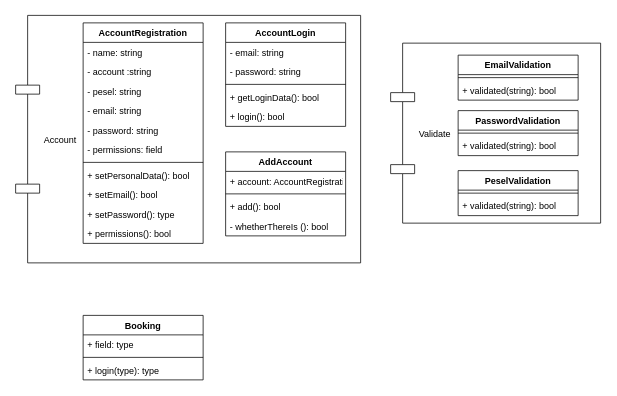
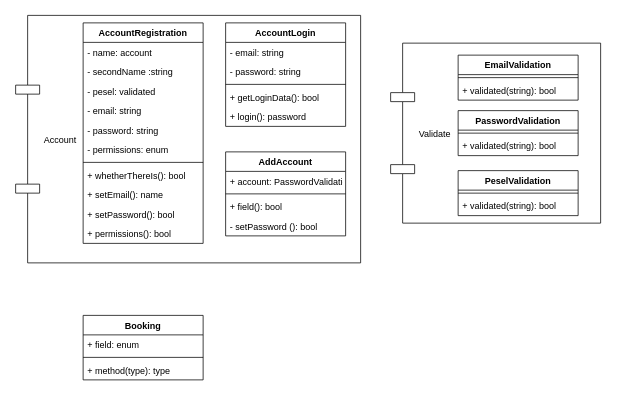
(118, 53) -> (121, 53)
(125, 72) -> (133, 72)
(119, 92) -> (125, 92)
(260, 117) -> (272, 117)
(129, 150) -> (129, 150)
(144, 176) -> (143, 176)
(299, 182) -> (296, 182)
(125, 195) -> (127, 195)
(258, 207) -> (260, 207)
(136, 215) -> (135, 215)
(288, 227) -> (280, 227)
(114, 345) -> (114, 345)
(129, 371) -> (134, 371)
